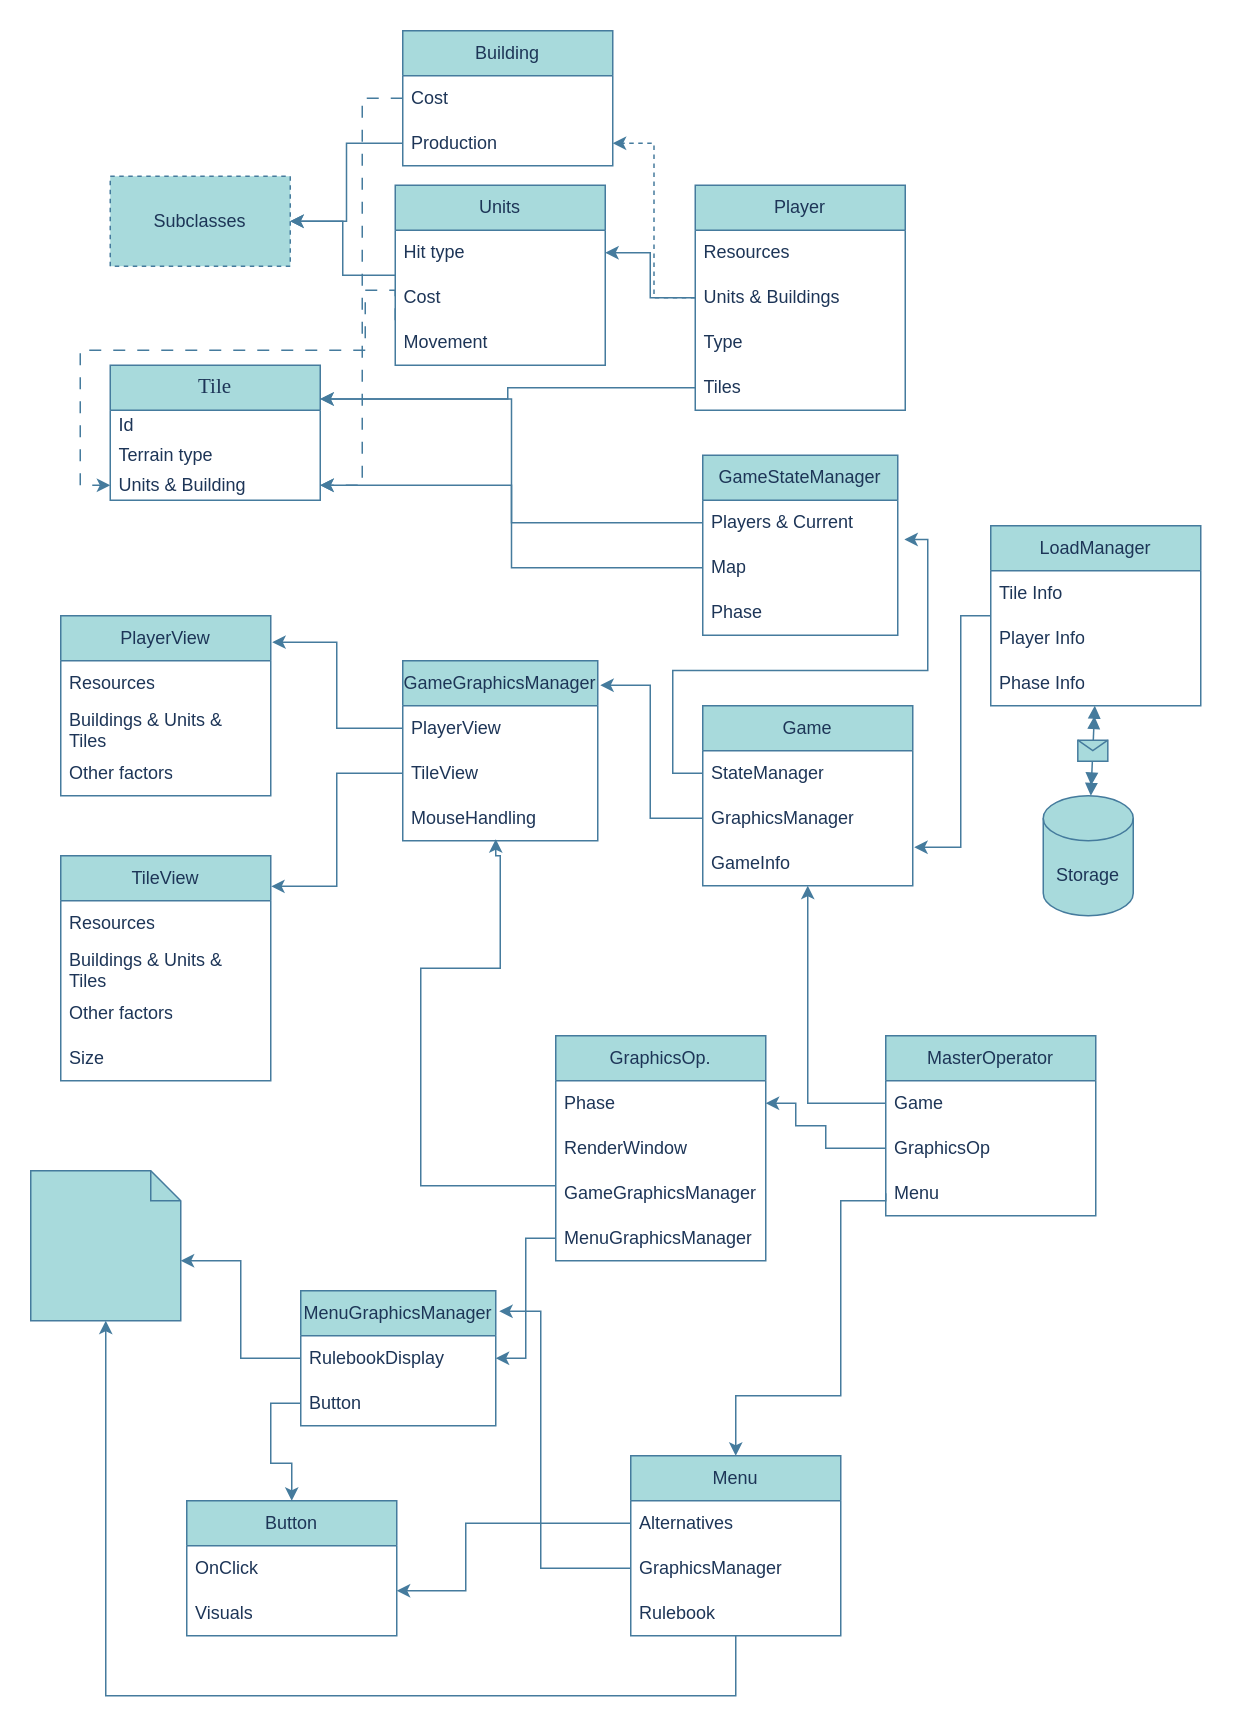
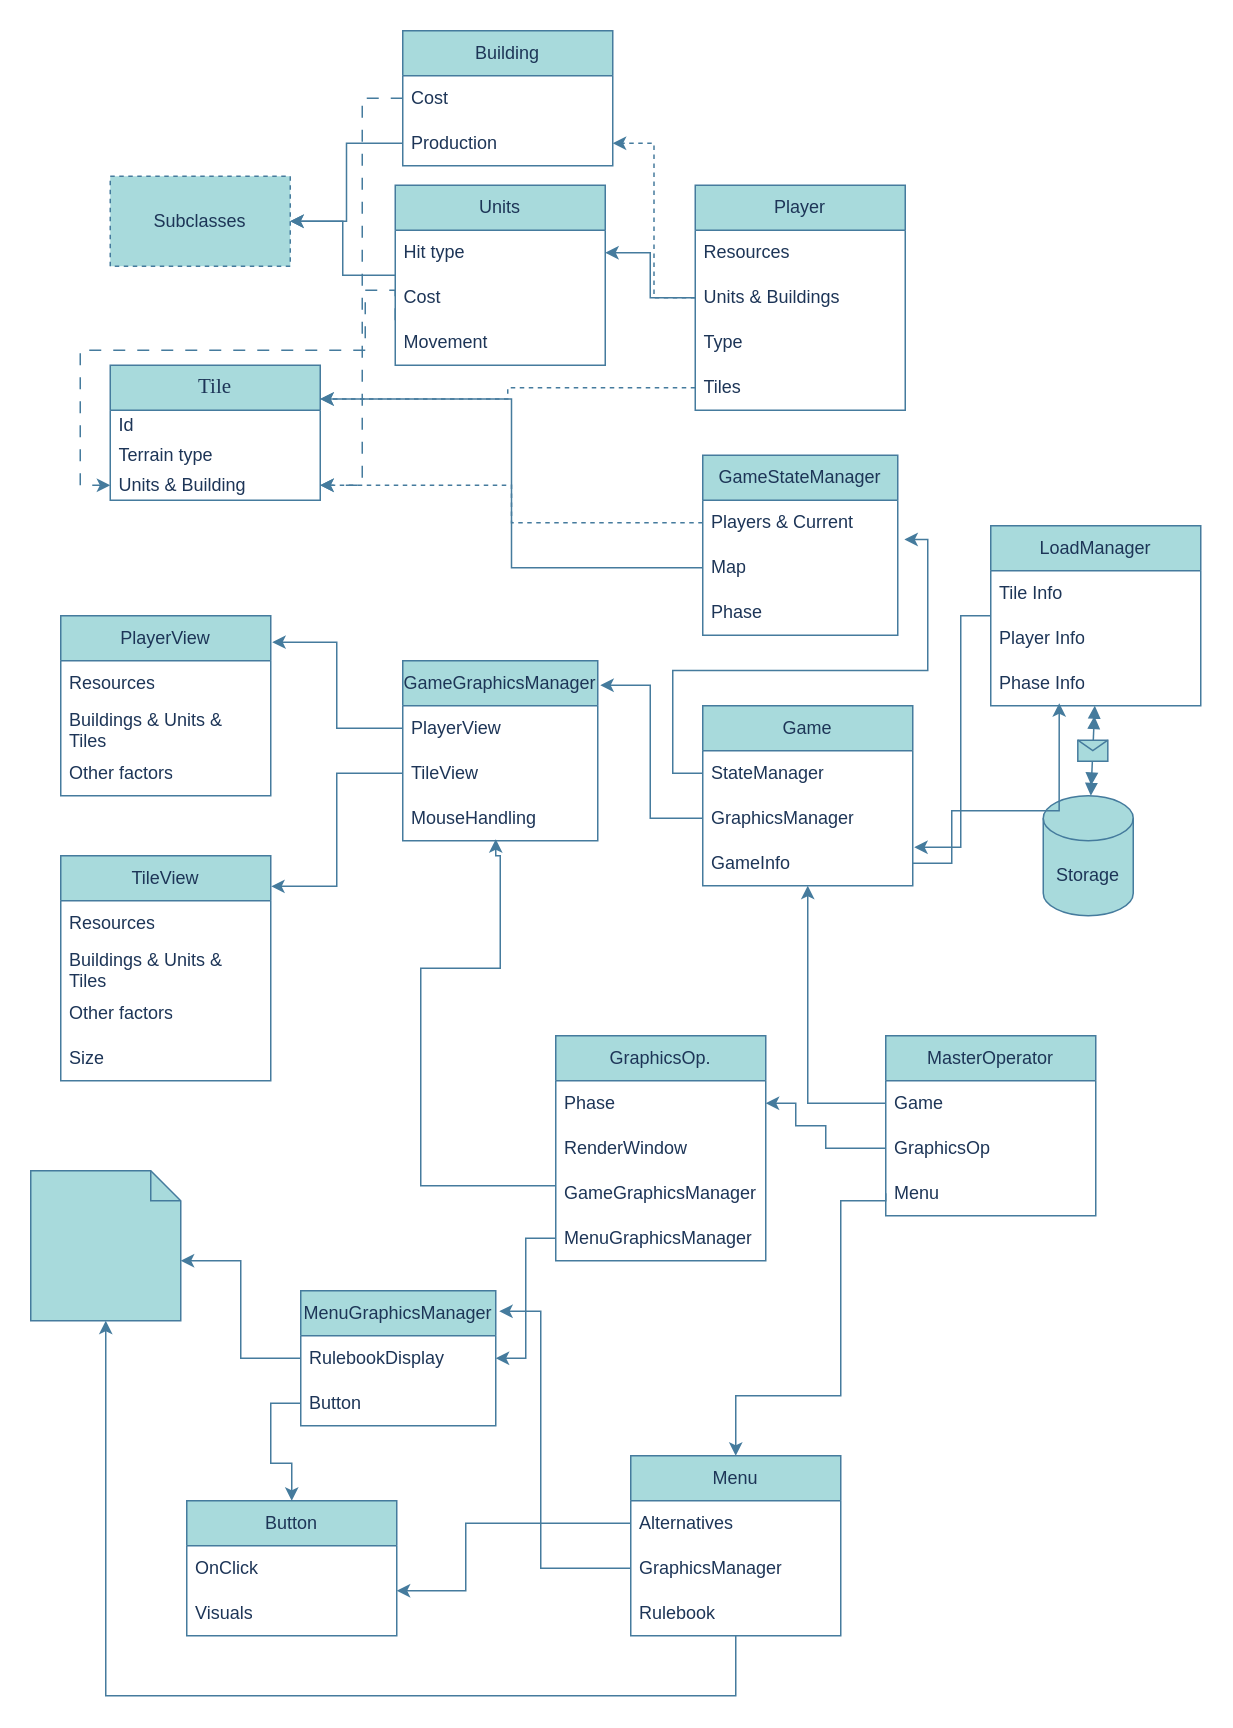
(596, 388) -> (596, 388)
(606, 523) -> (606, 523)
none -> (1009, 811)
